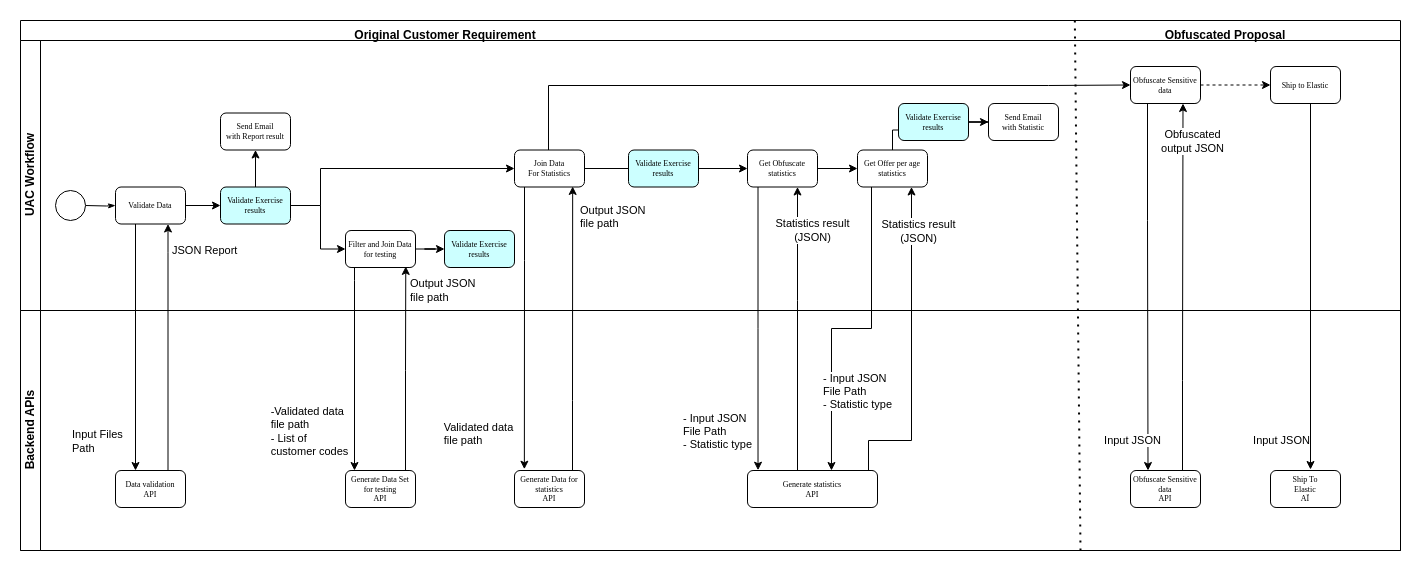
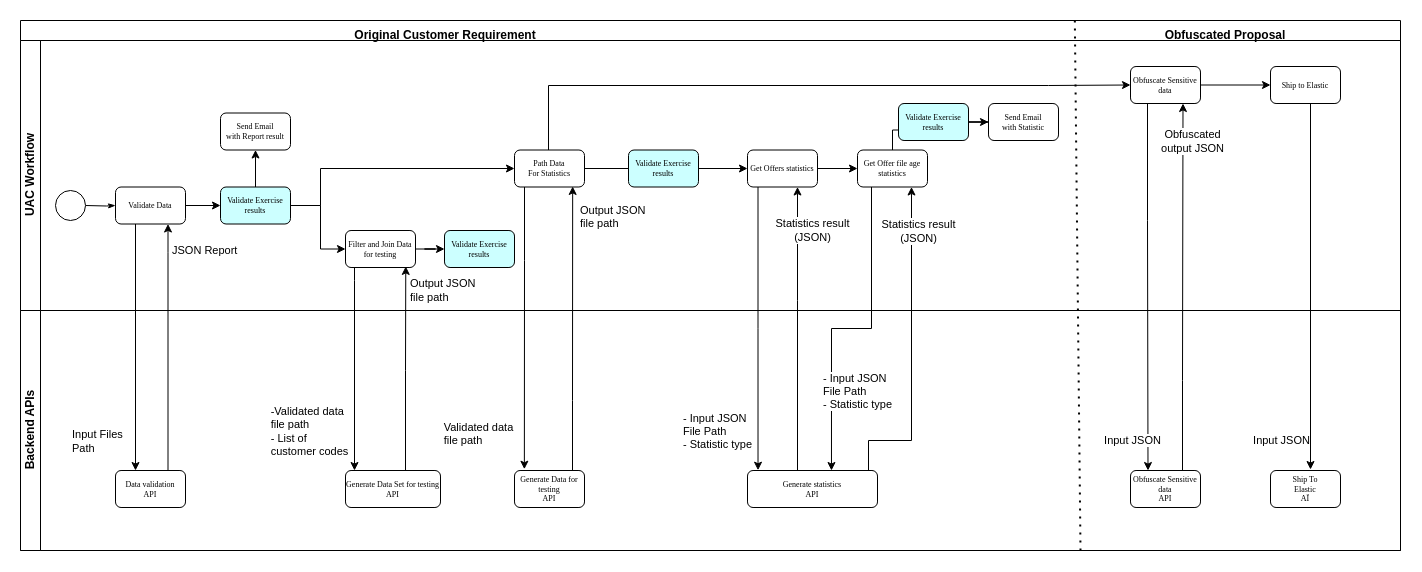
(1231, 85) -> (1231, 85)
(550, 169) -> (550, 169)
(783, 169) -> (783, 169)
(893, 169) -> (893, 169)
(381, 489) -> (393, 489)
(550, 490) -> (550, 490)
